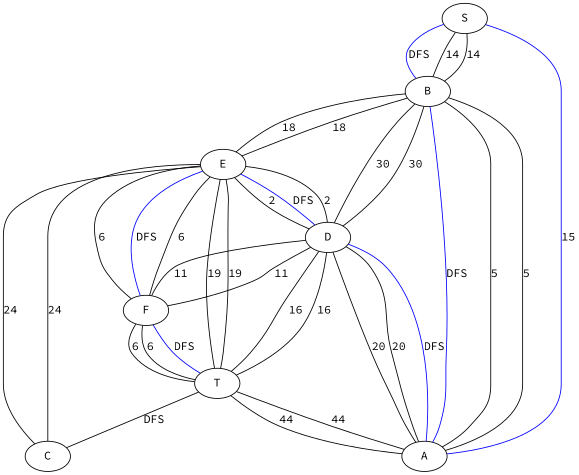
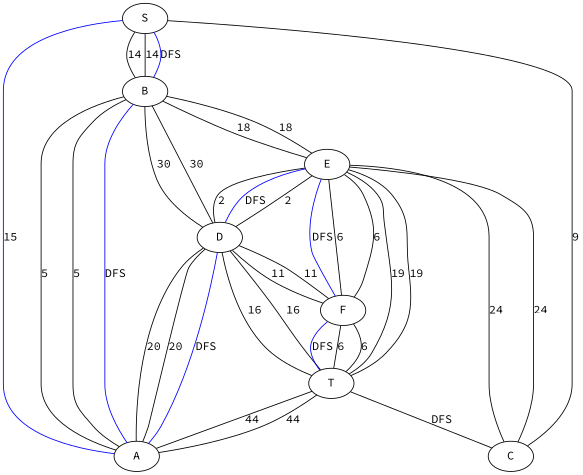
none -> (557, 75)
